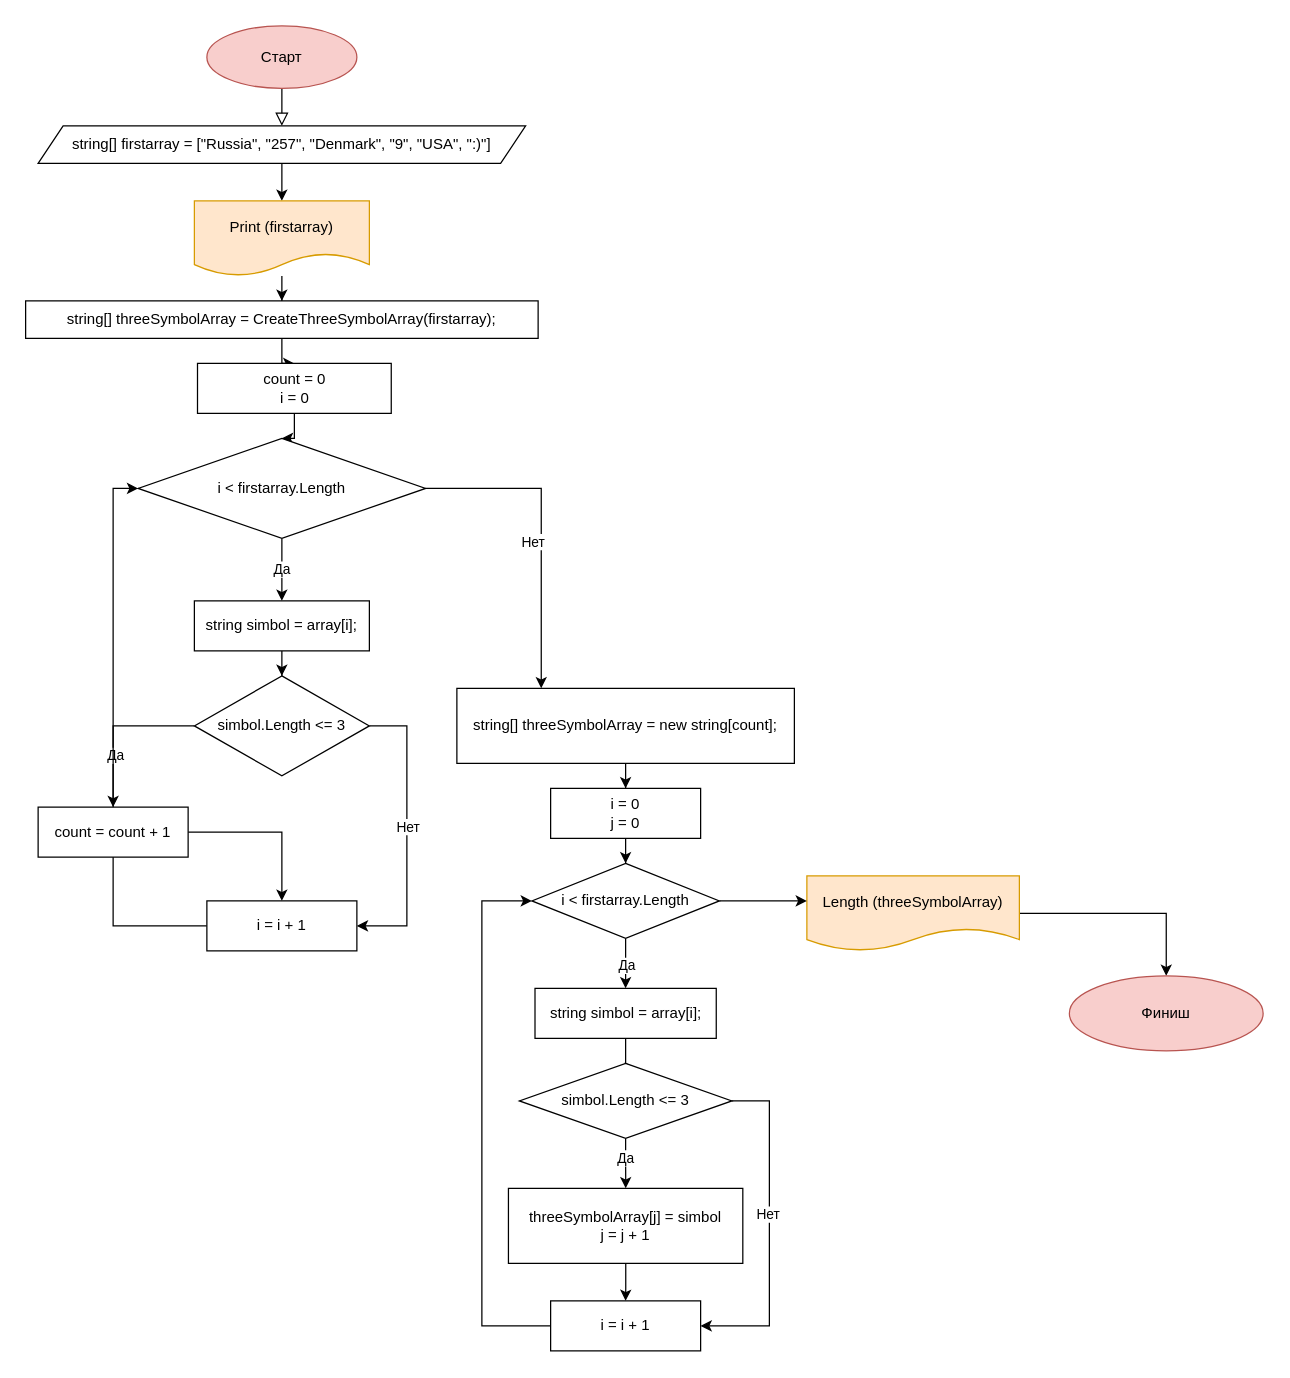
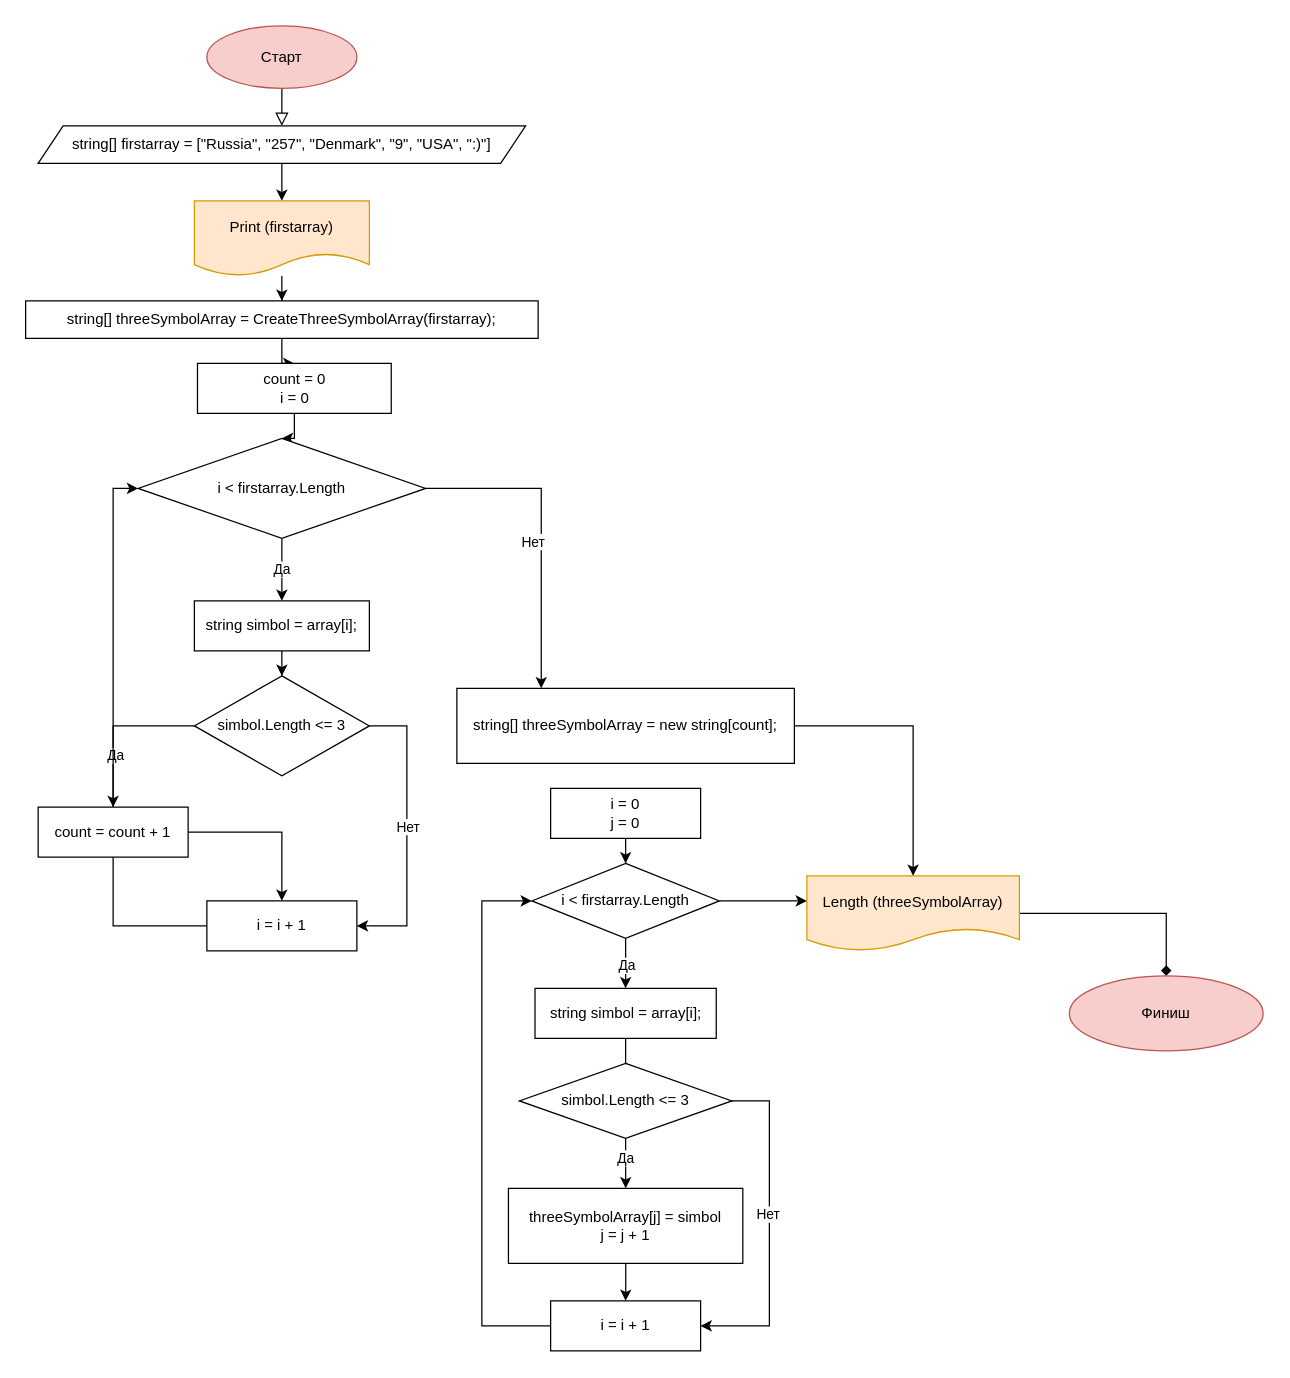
(626, 780) -> (913, 738)
(1166, 966) -> (1166, 965)
